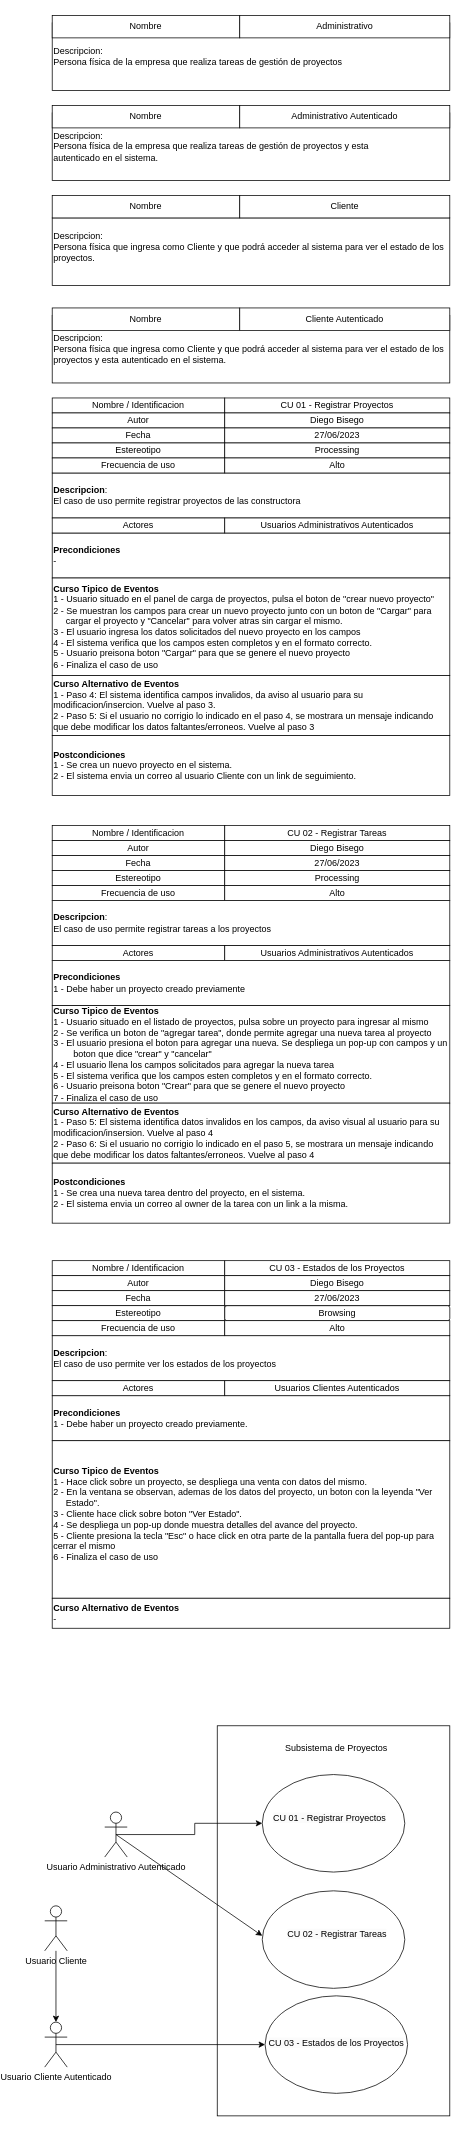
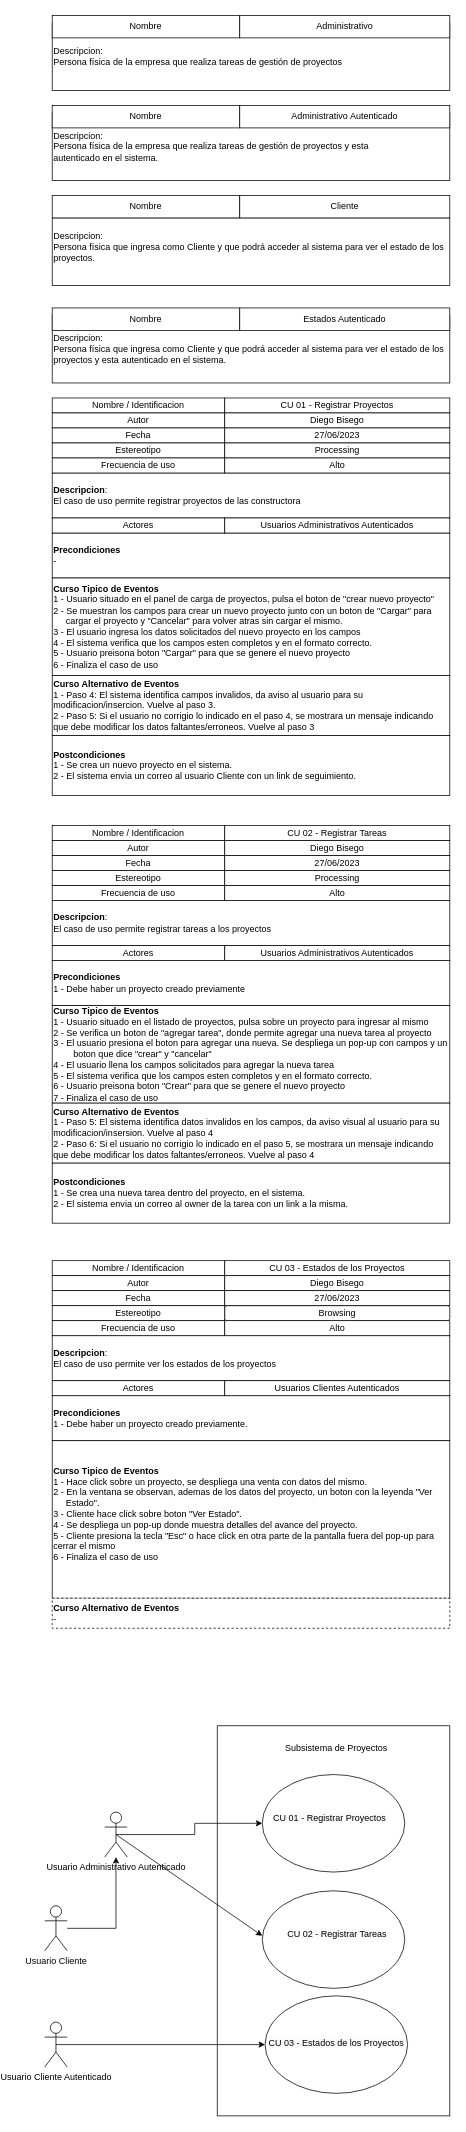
(345, 319) -> (345, 319)
(251, 1613) -> (251, 1613)
(56, 2015) -> (93, 1928)
